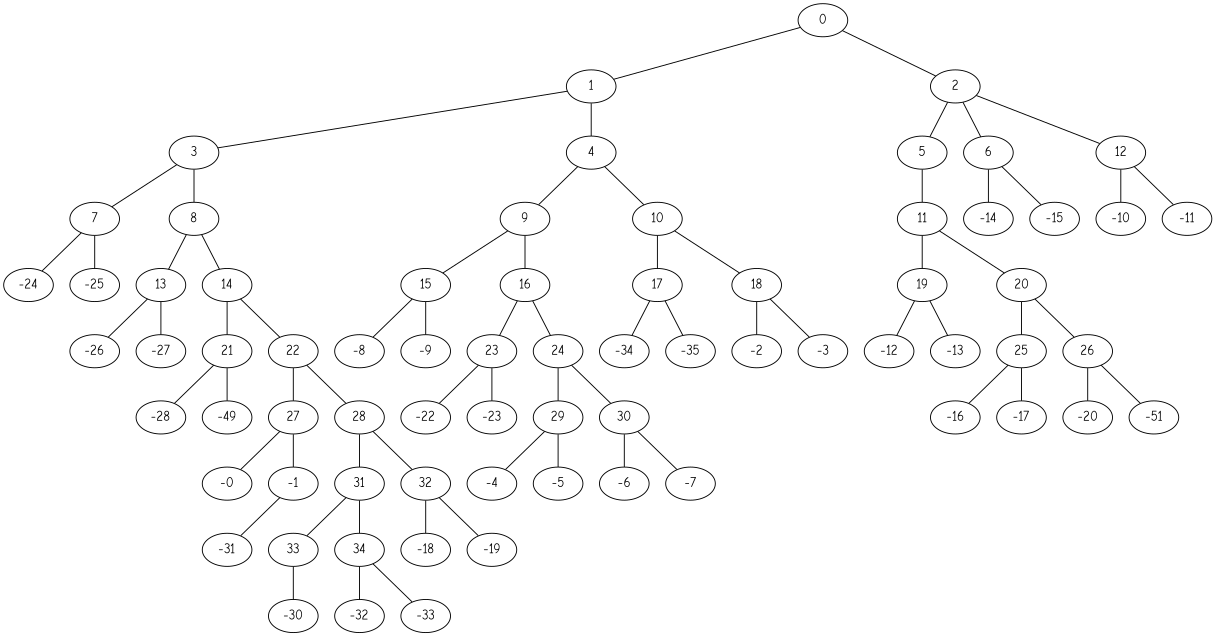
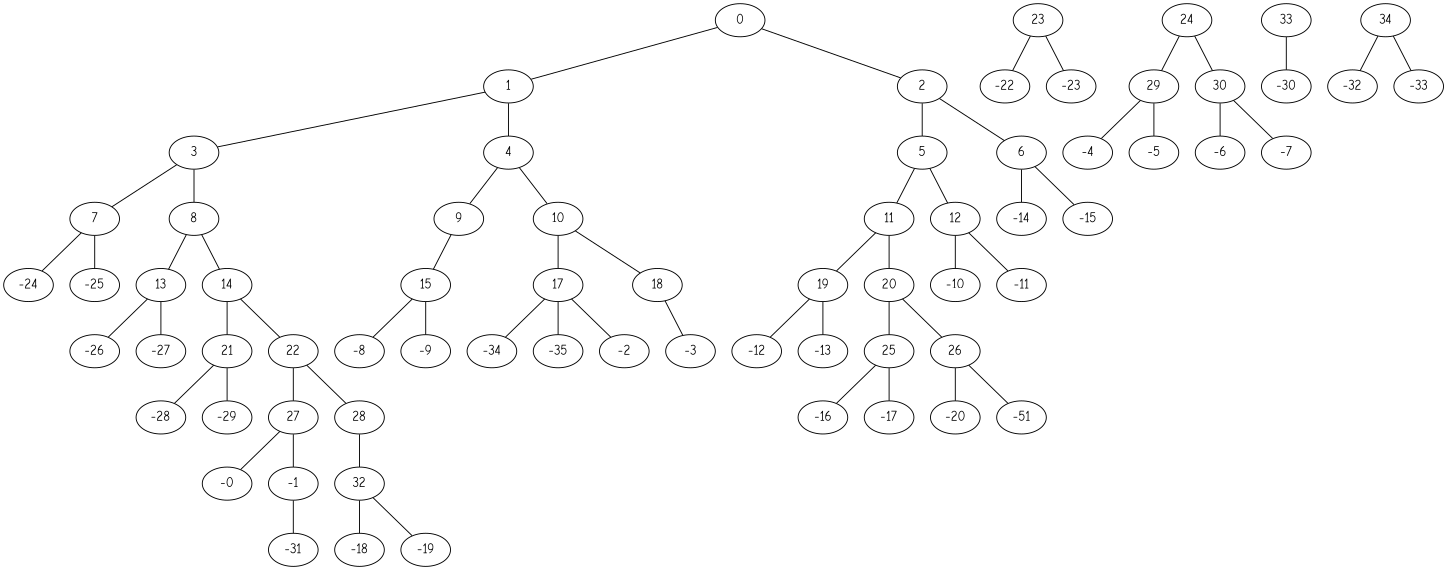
(1038, 120) -> (939, 186)
(525, 285) -> none
(757, 318) -> (591, 318)
(227, 417) -> (227, 417)
(360, 484) -> none
